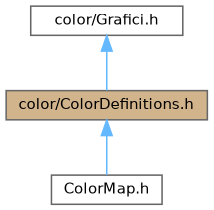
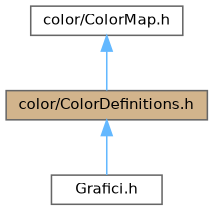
(107, 21) -> (107, 21)
(107, 190) -> (107, 190)
